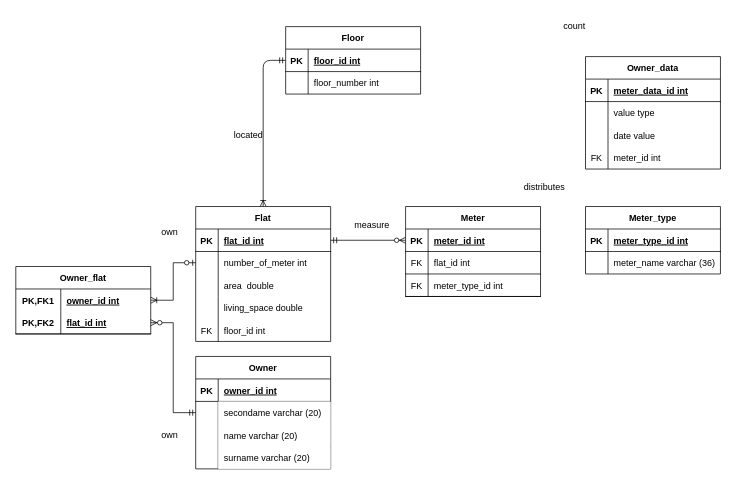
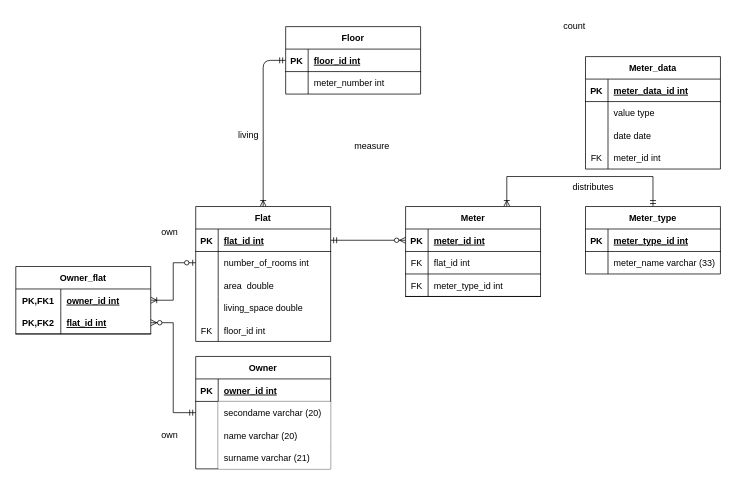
(653, 68) -> (653, 68)
(350, 83) -> (351, 83)
(248, 135) -> (248, 135)
(636, 136) -> (635, 136)
none -> (566, 177)
(544, 188) -> (593, 188)
(372, 225) -> (372, 147)
(269, 263) -> (269, 263)
(669, 263) -> (669, 263)
(272, 458) -> (272, 458)
